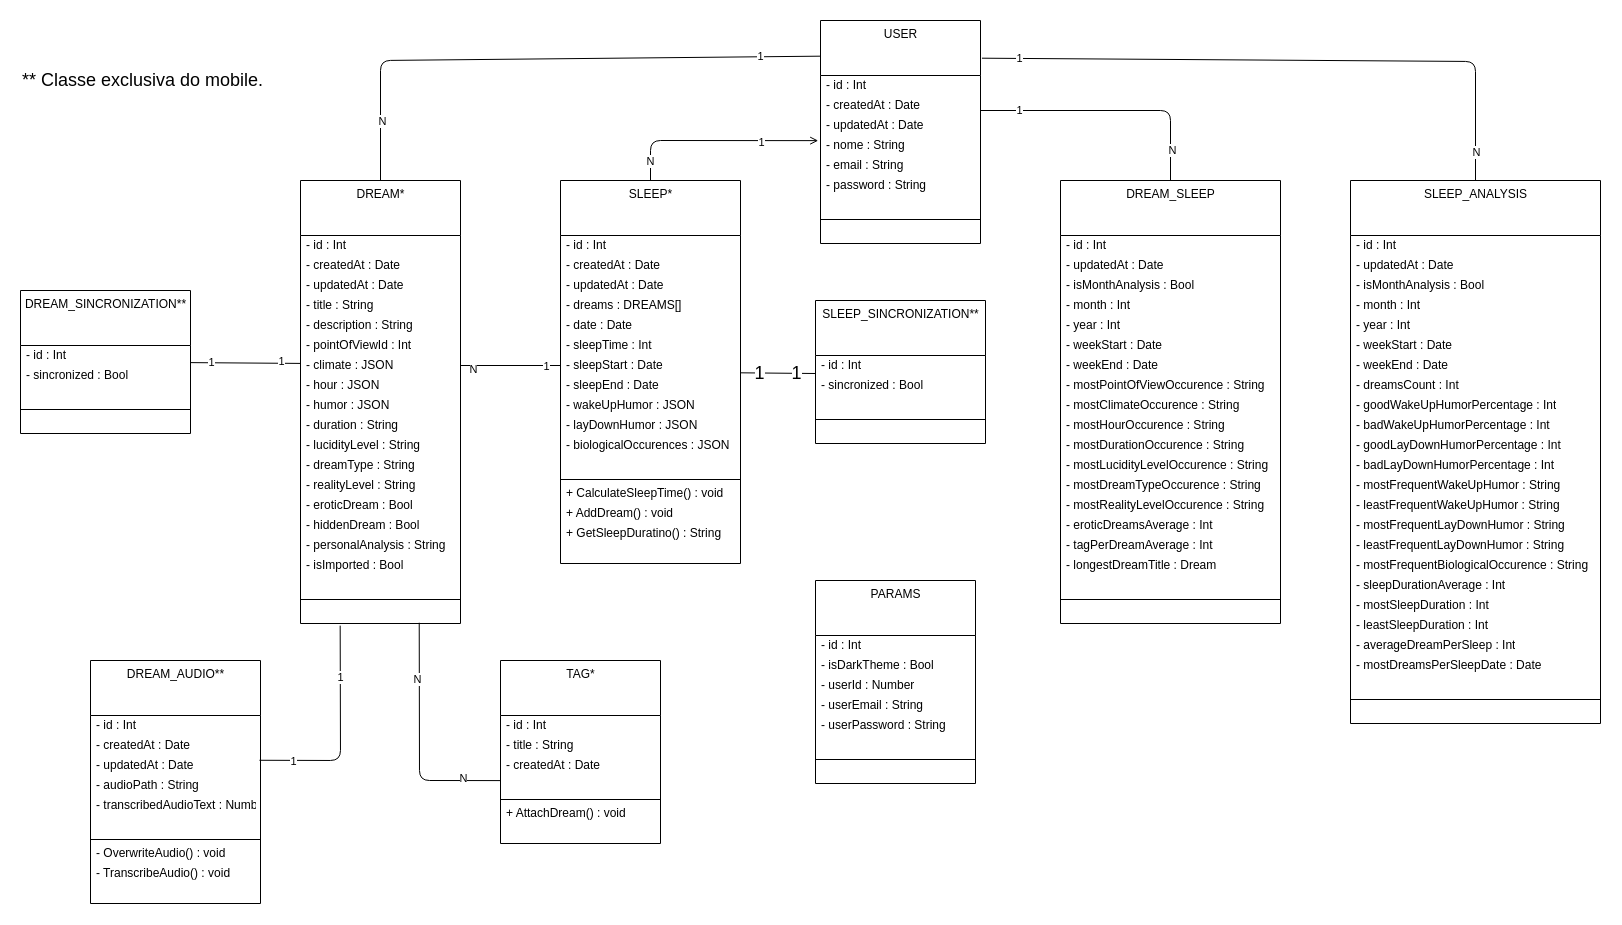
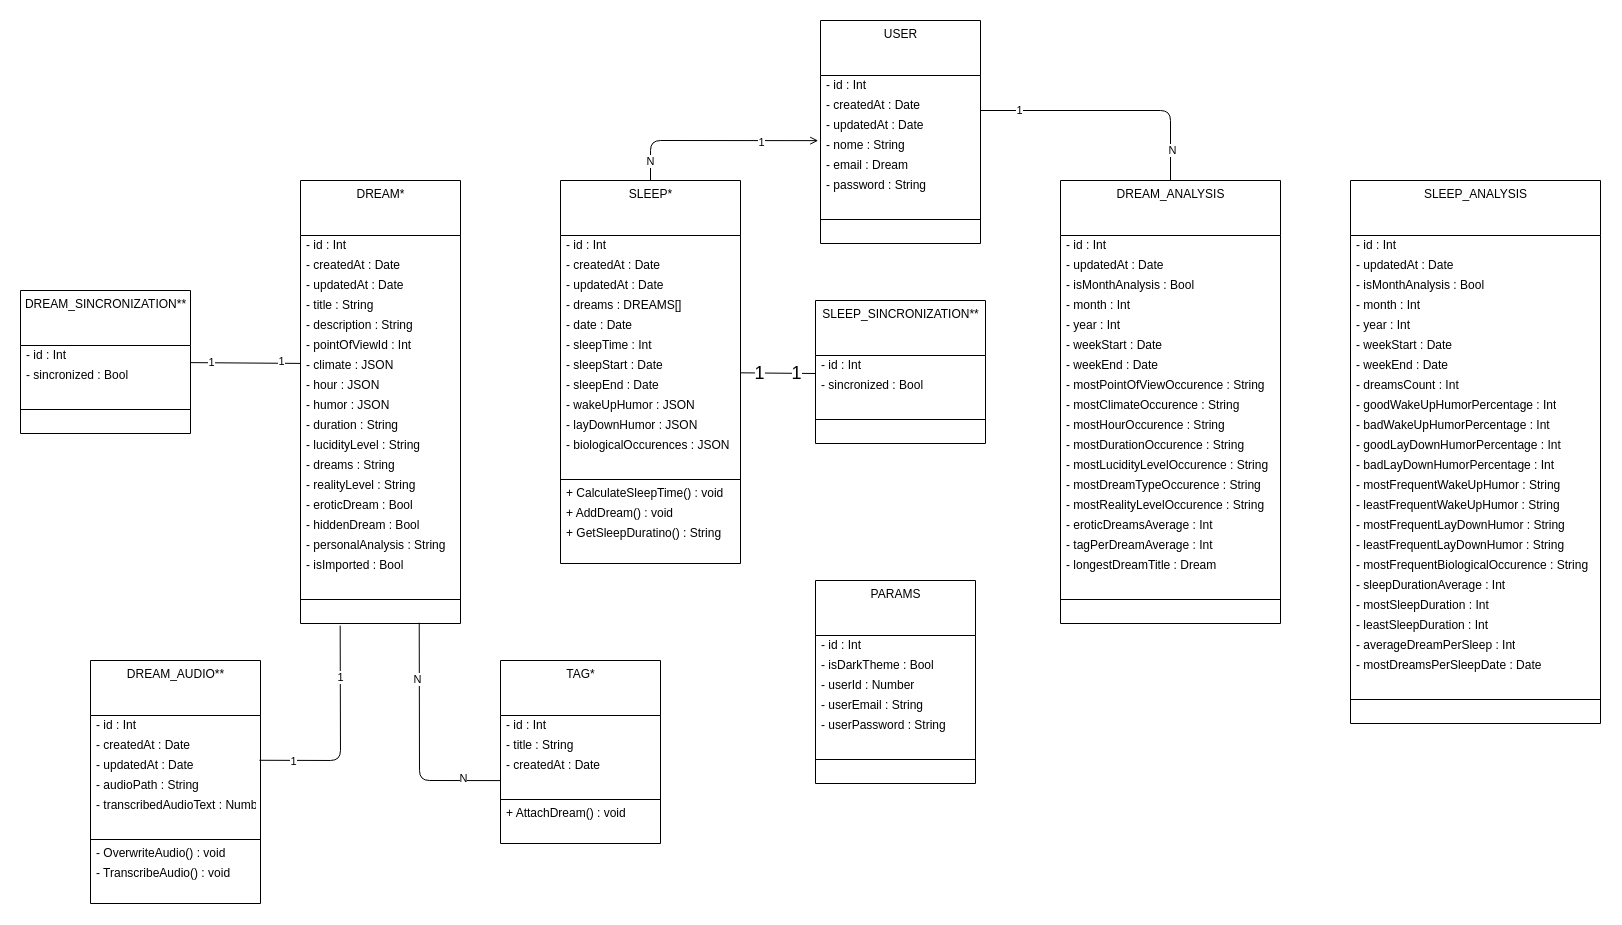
(546, 59) -> none
(1283, 60) -> none
(151, 81) -> none
(869, 166) -> (868, 166)
(1171, 195) -> (1171, 195)
(511, 366) -> none
(366, 466) -> (356, 466)
